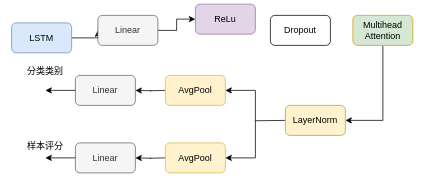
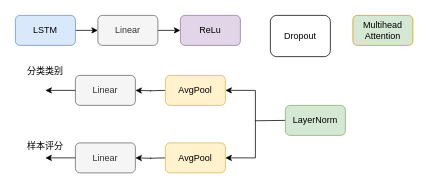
(225, 19) -> (210, 30)
(300, 30) -> (300, 36)
(42, 38) -> (45, 30)
(315, 120) -> (315, 120)
(369, 120) -> none
